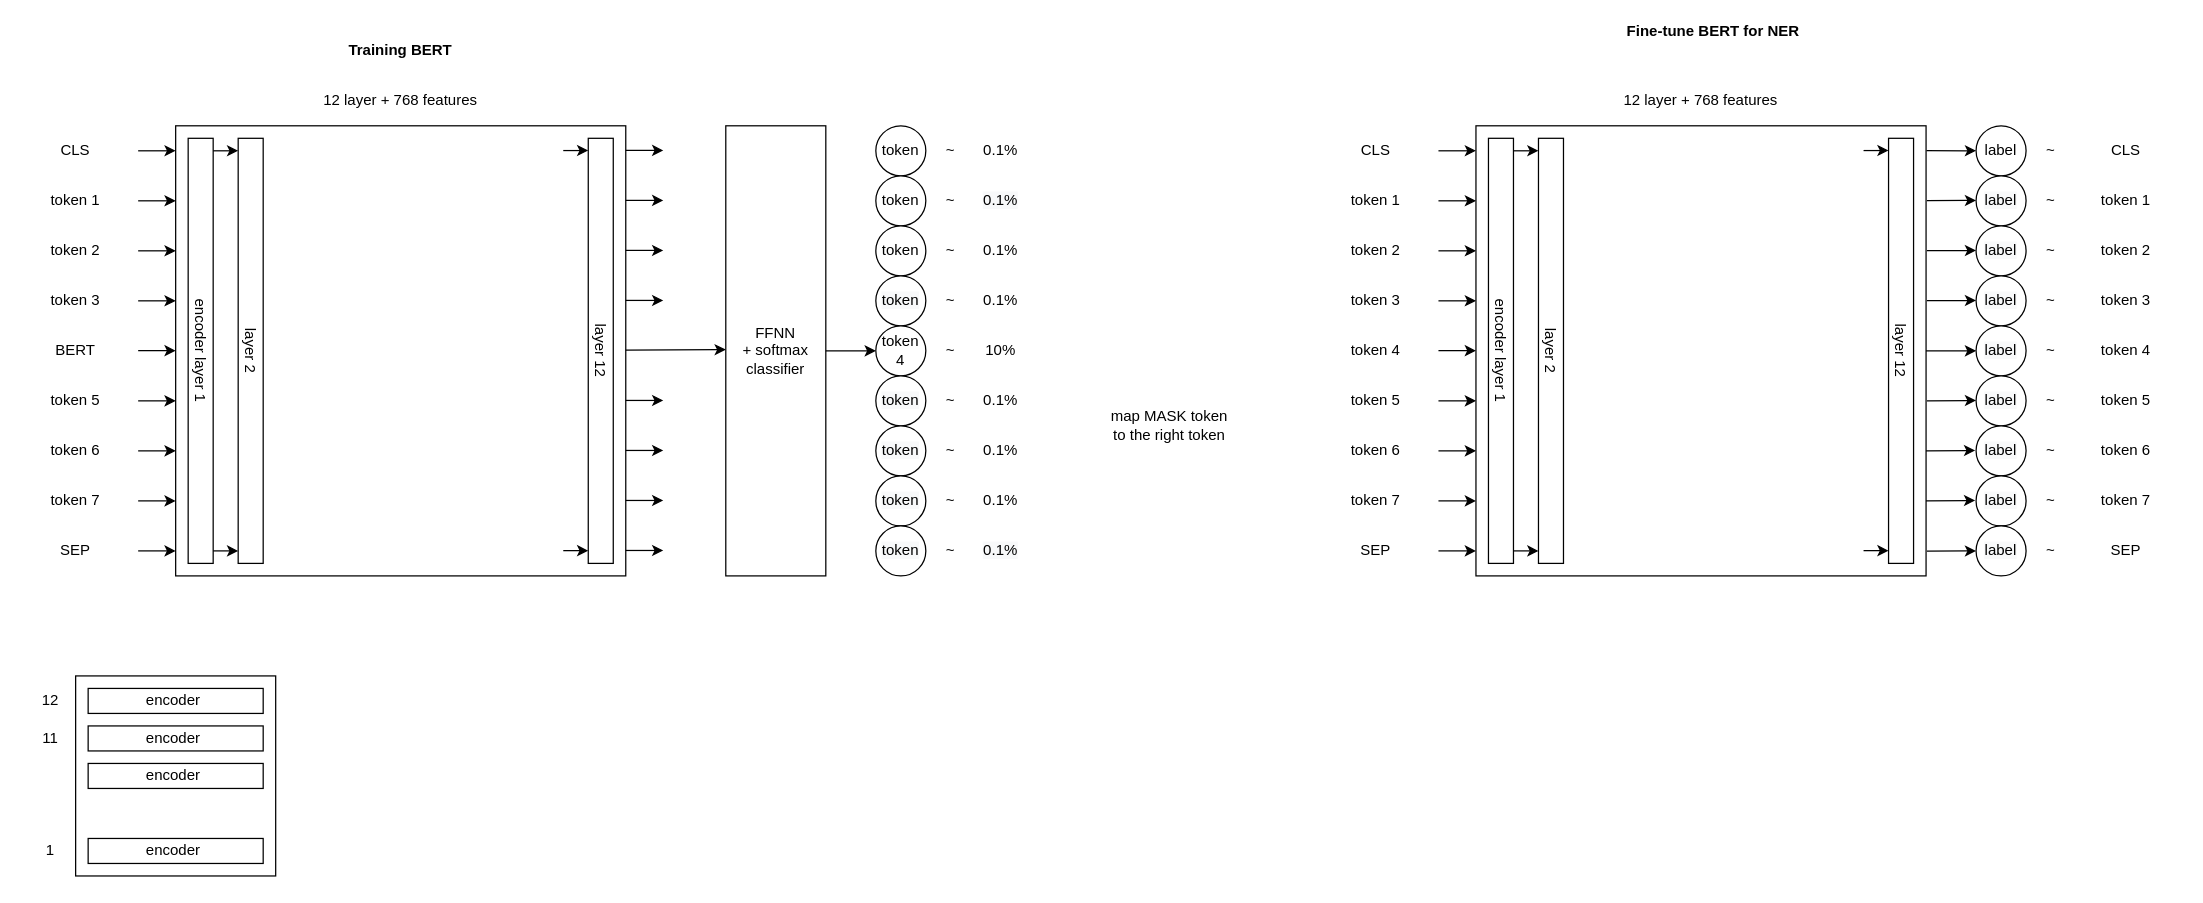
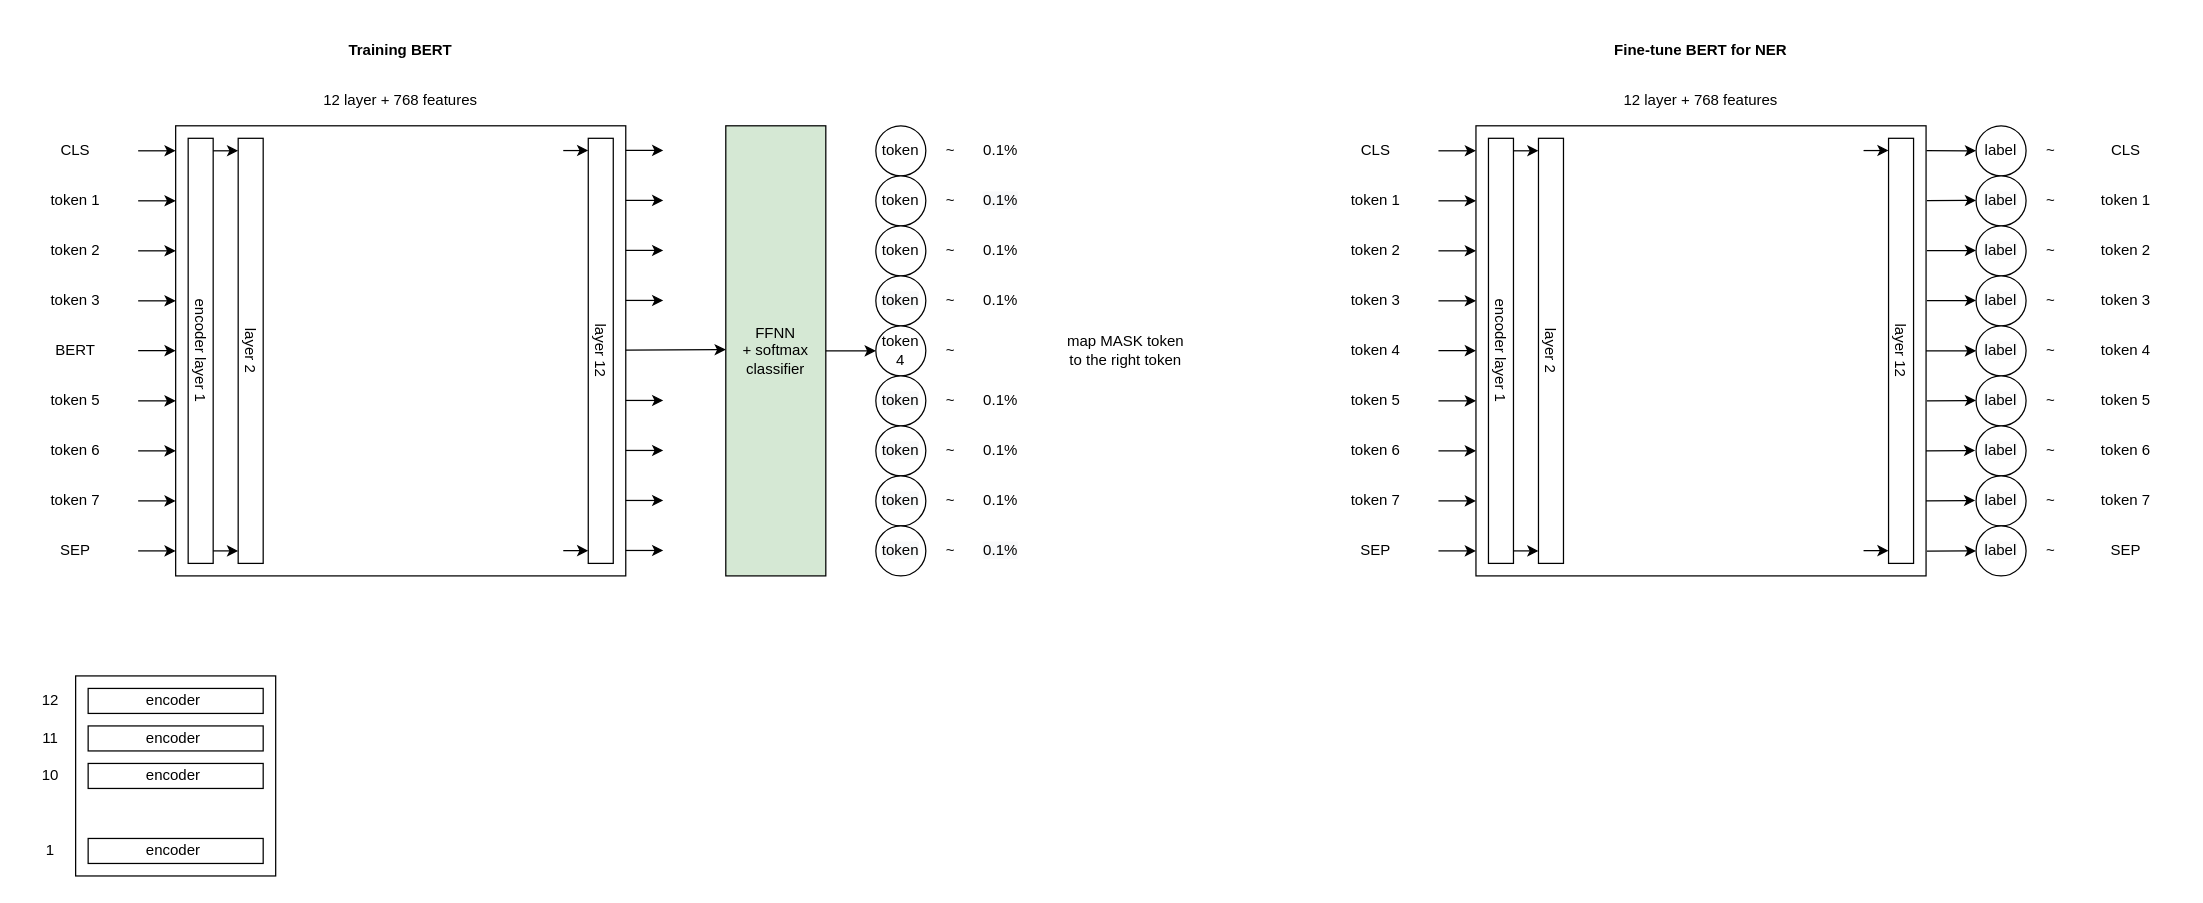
(1713, 32) -> (1701, 51)
(776, 351) -> (776, 351)
(1001, 351) -> none
(1169, 426) -> (1126, 351)
none -> (51, 776)
